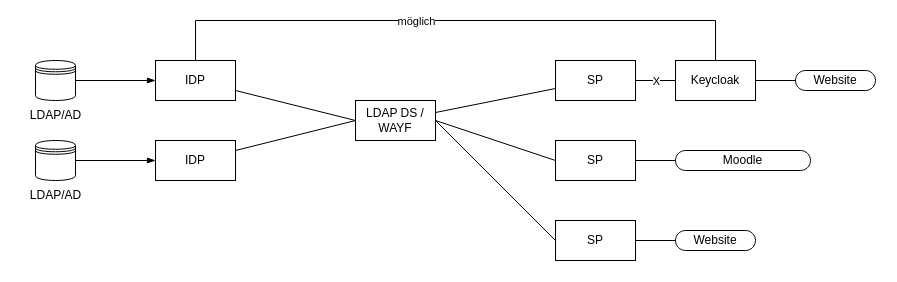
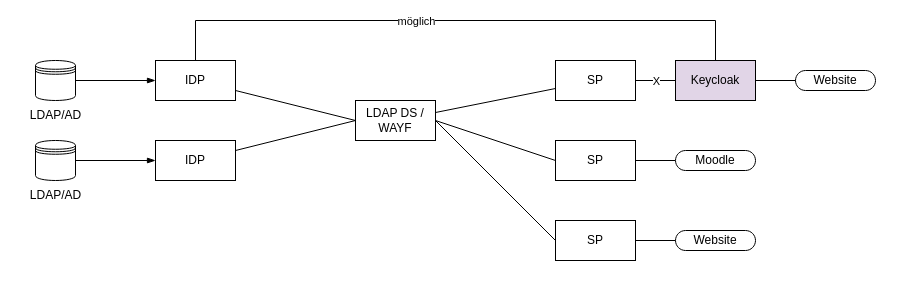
(716, 81) -> (716, 81)
(743, 161) -> (716, 161)
